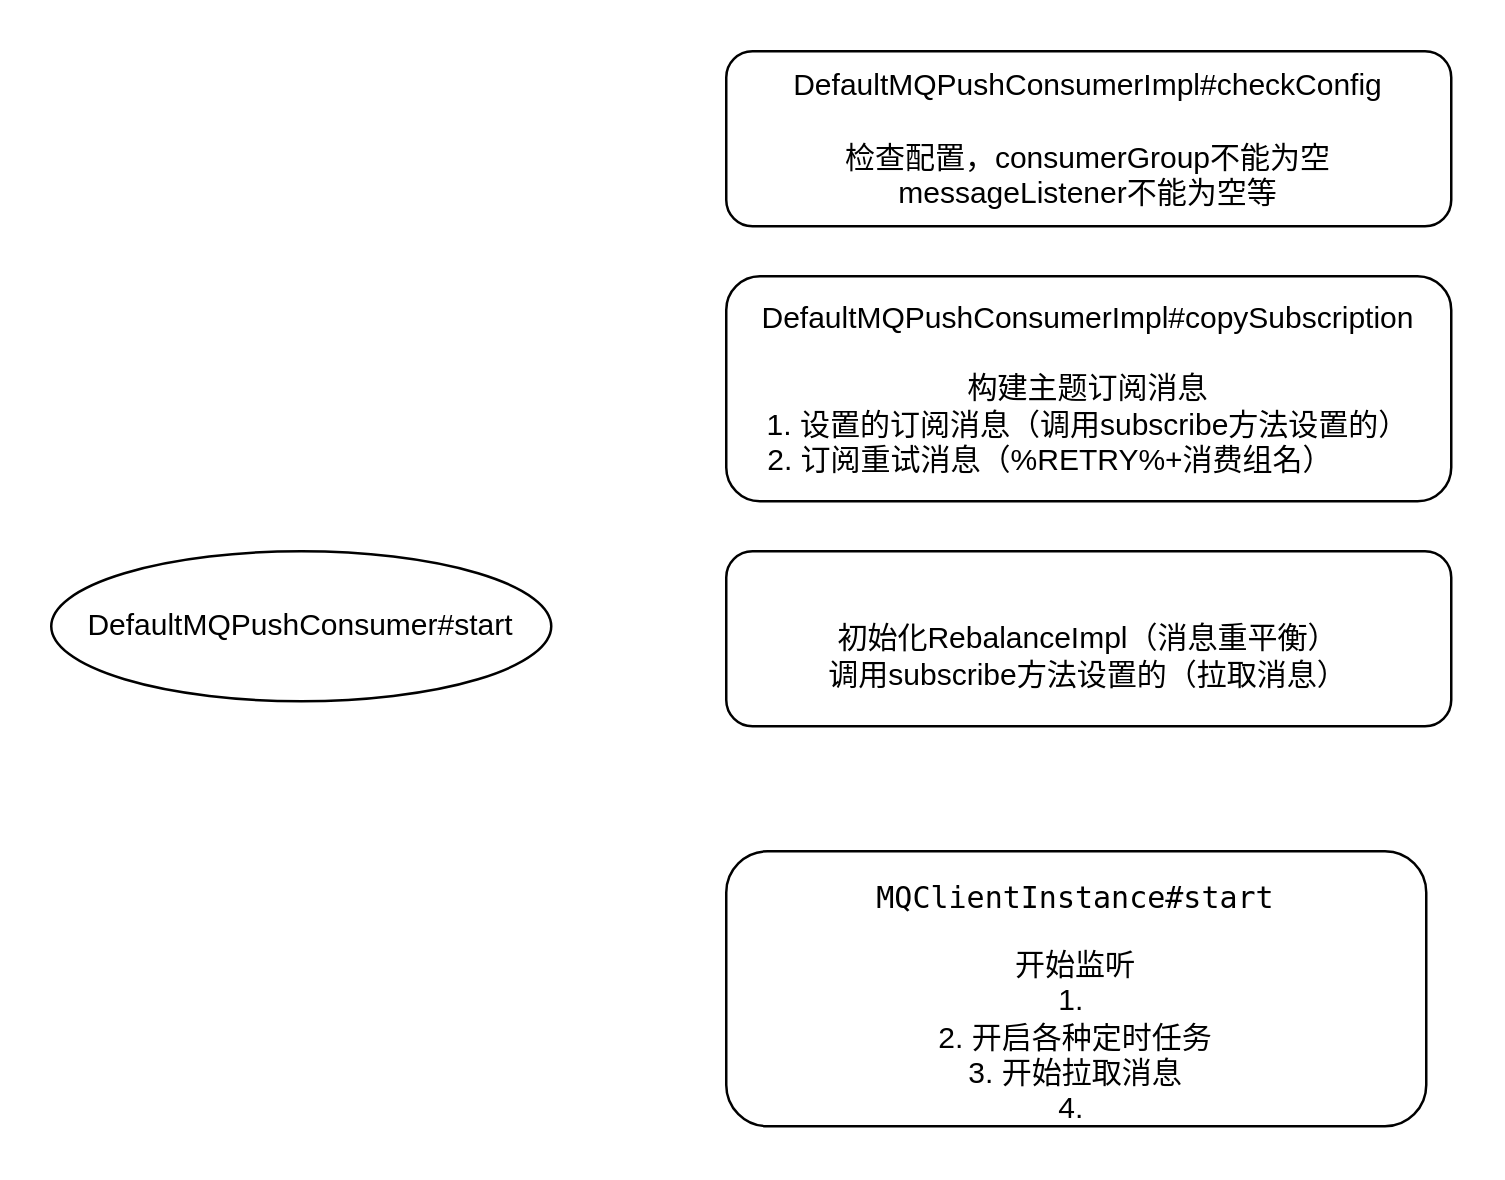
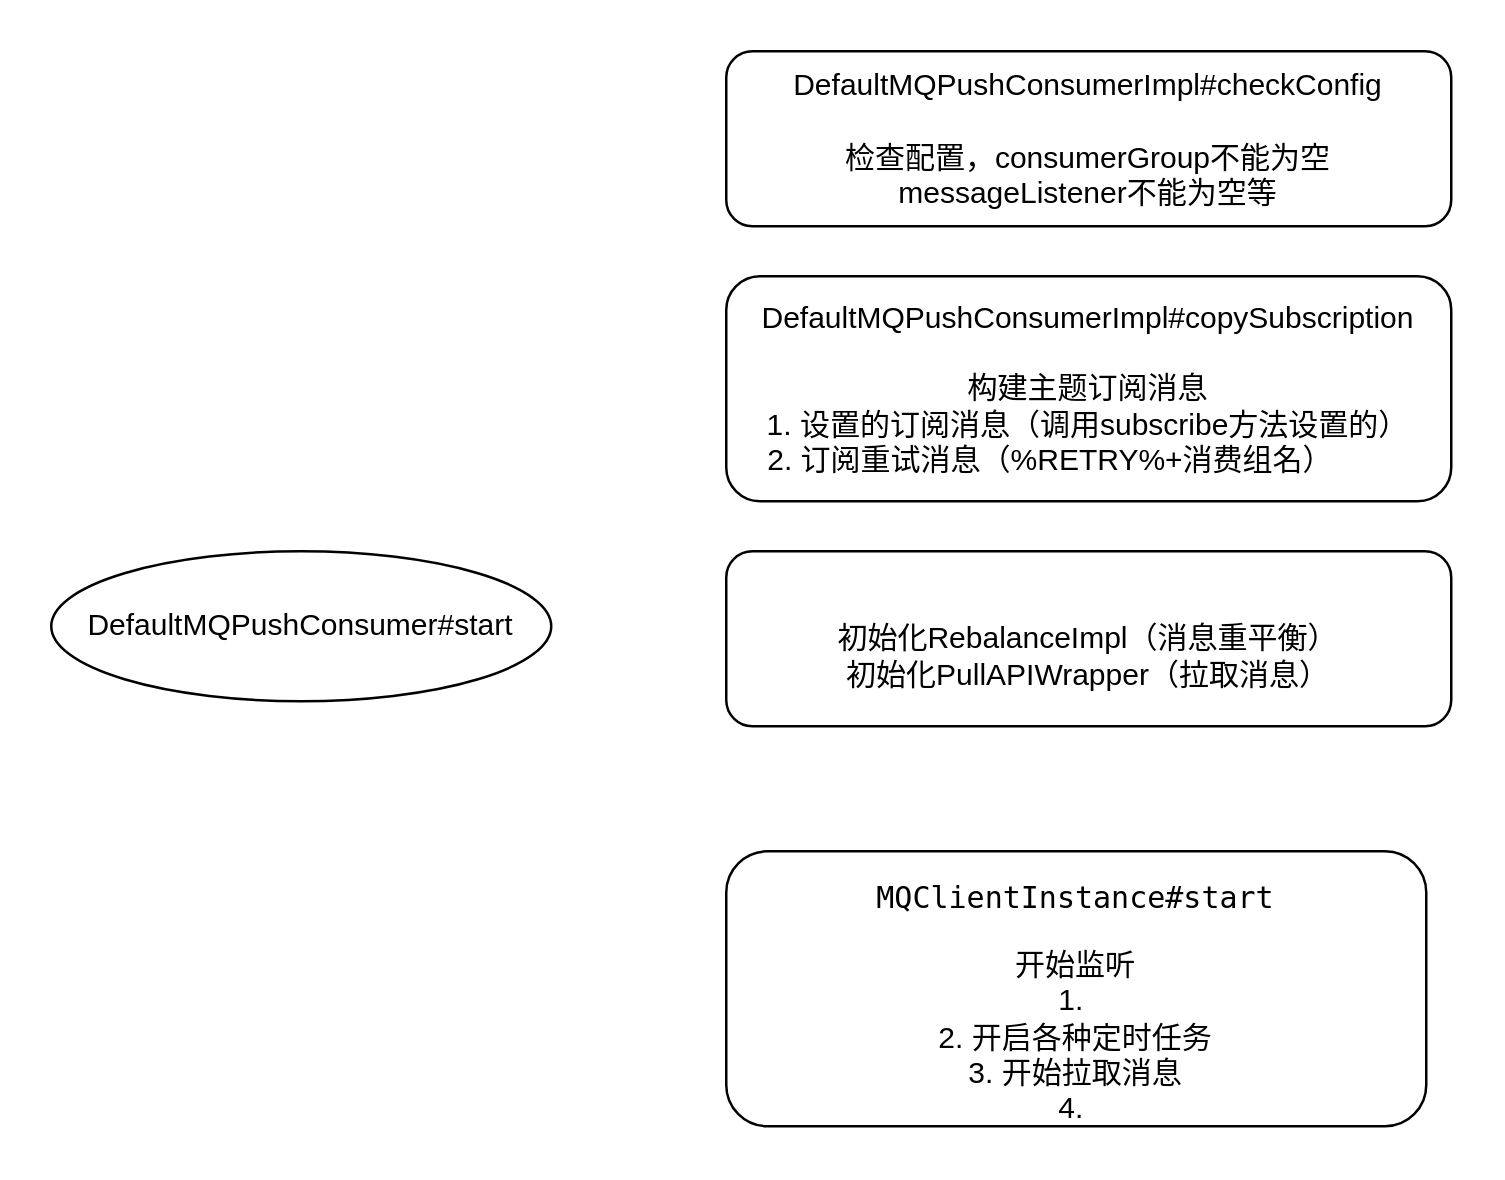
(1089, 639) -> (1089, 639)
